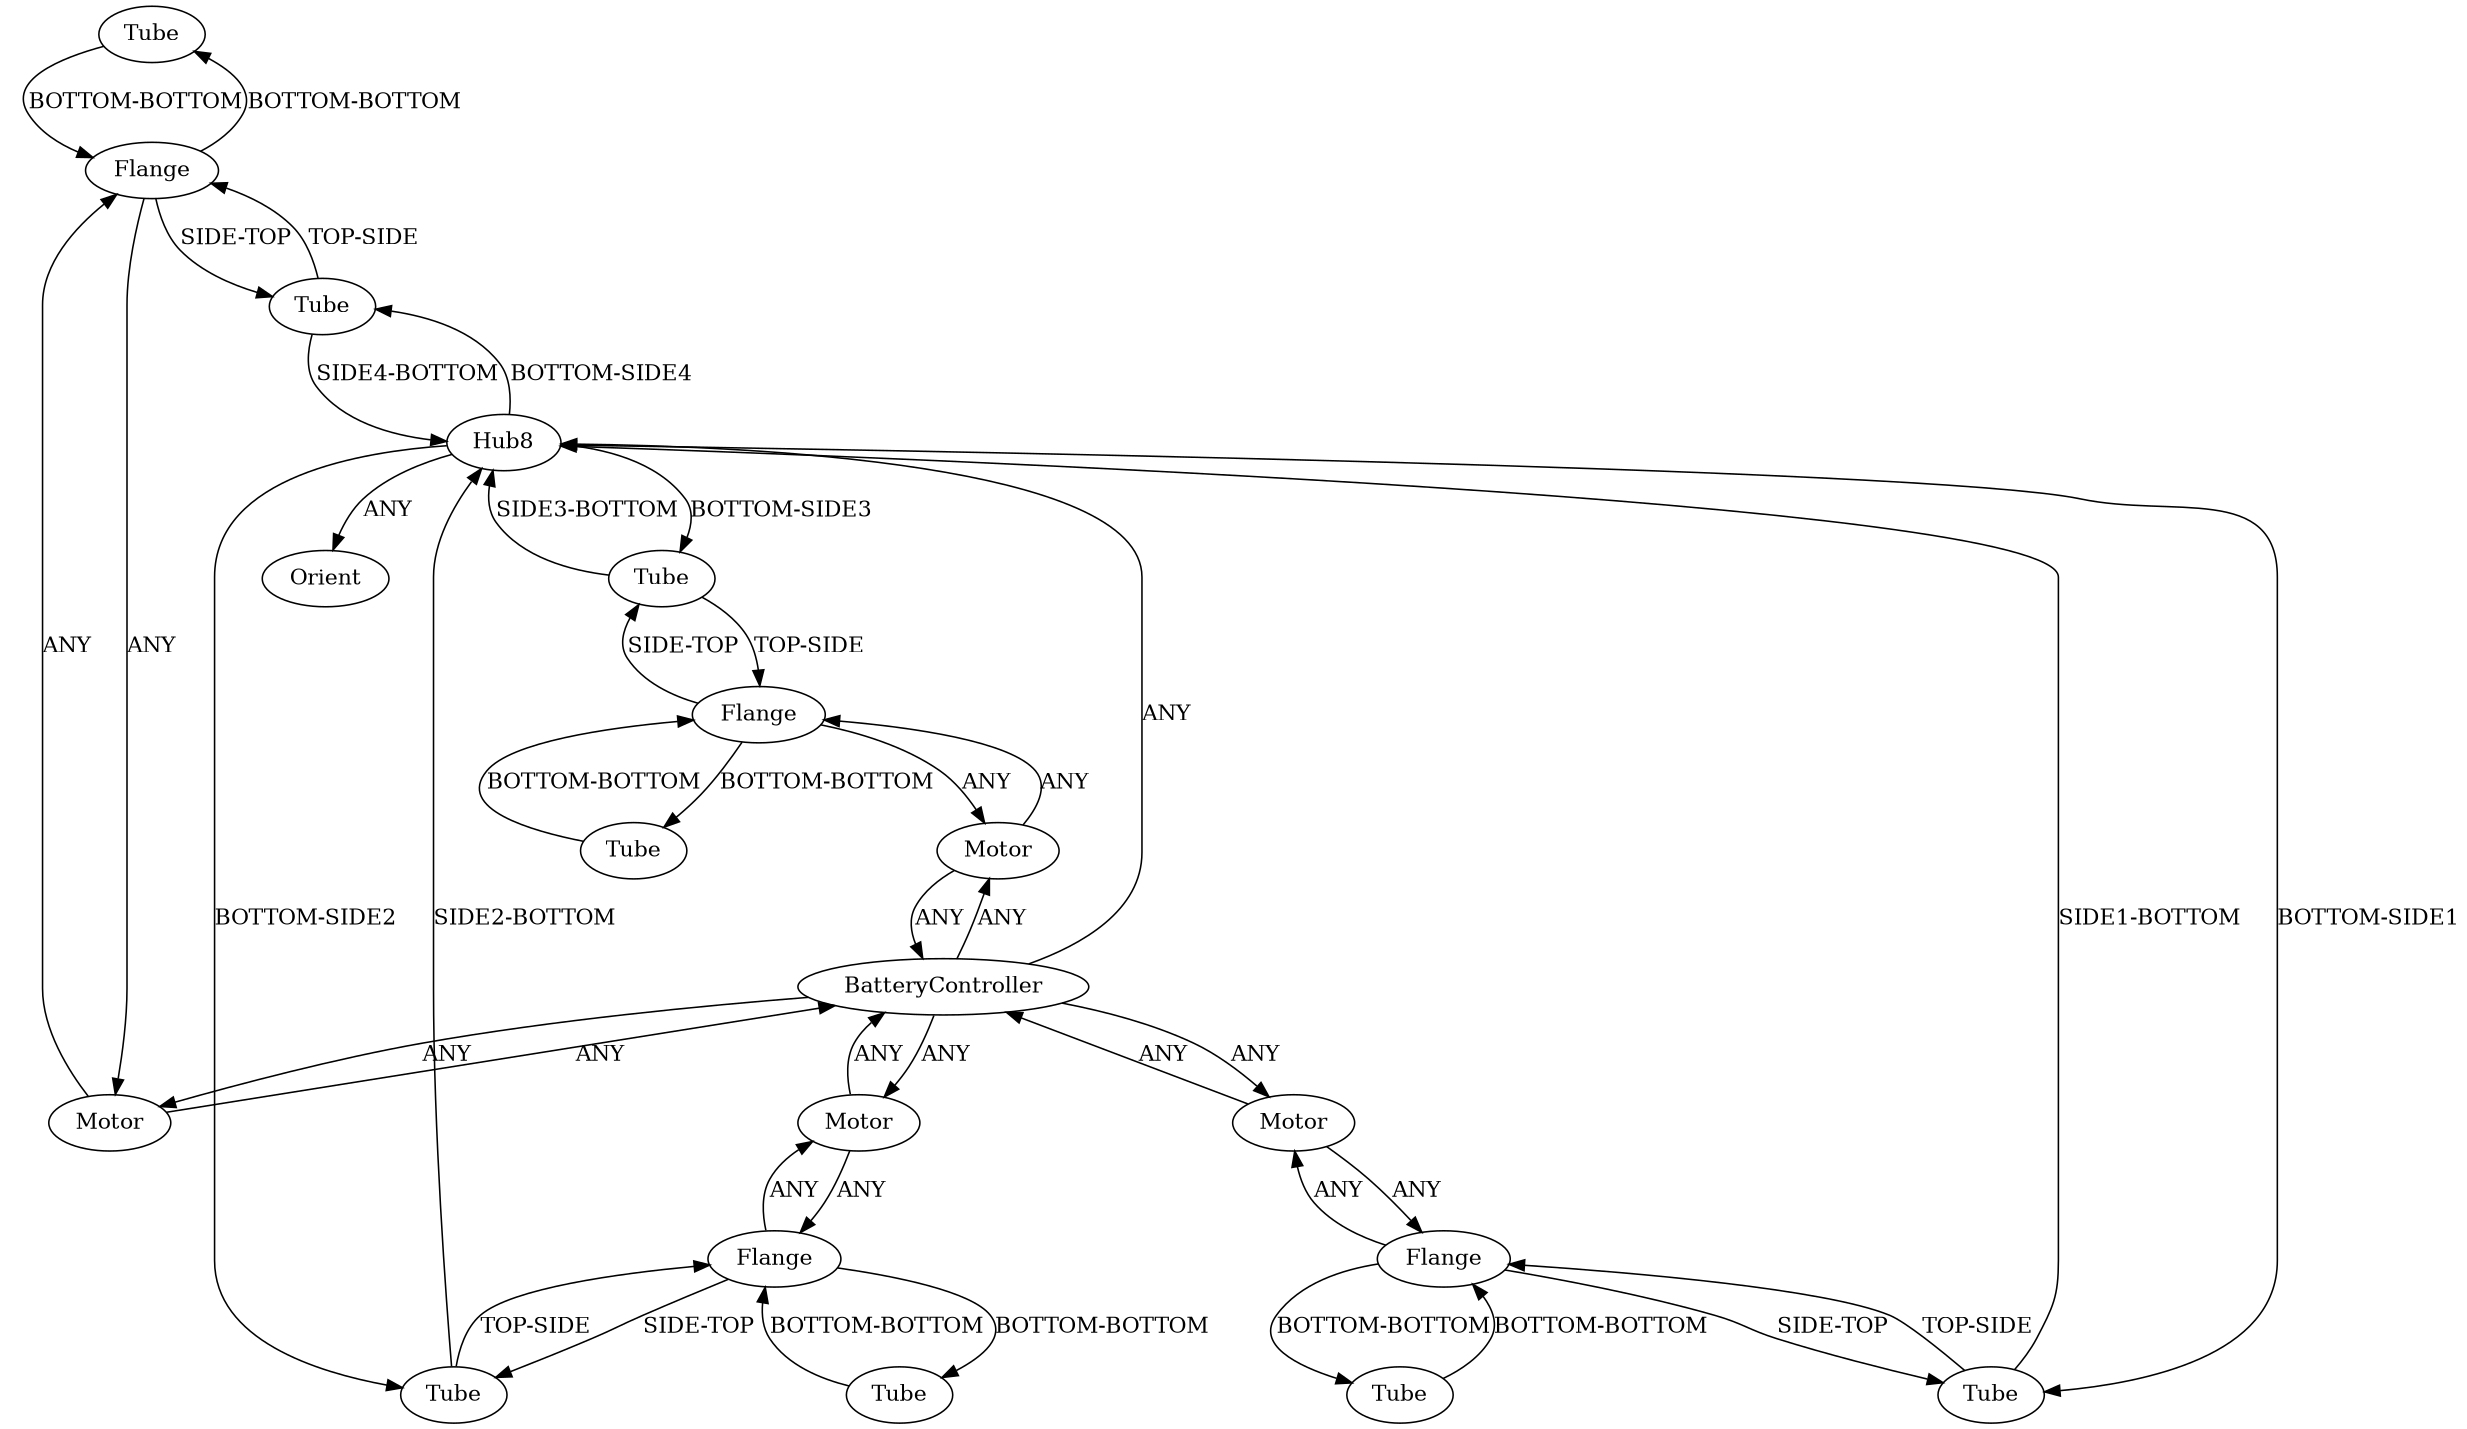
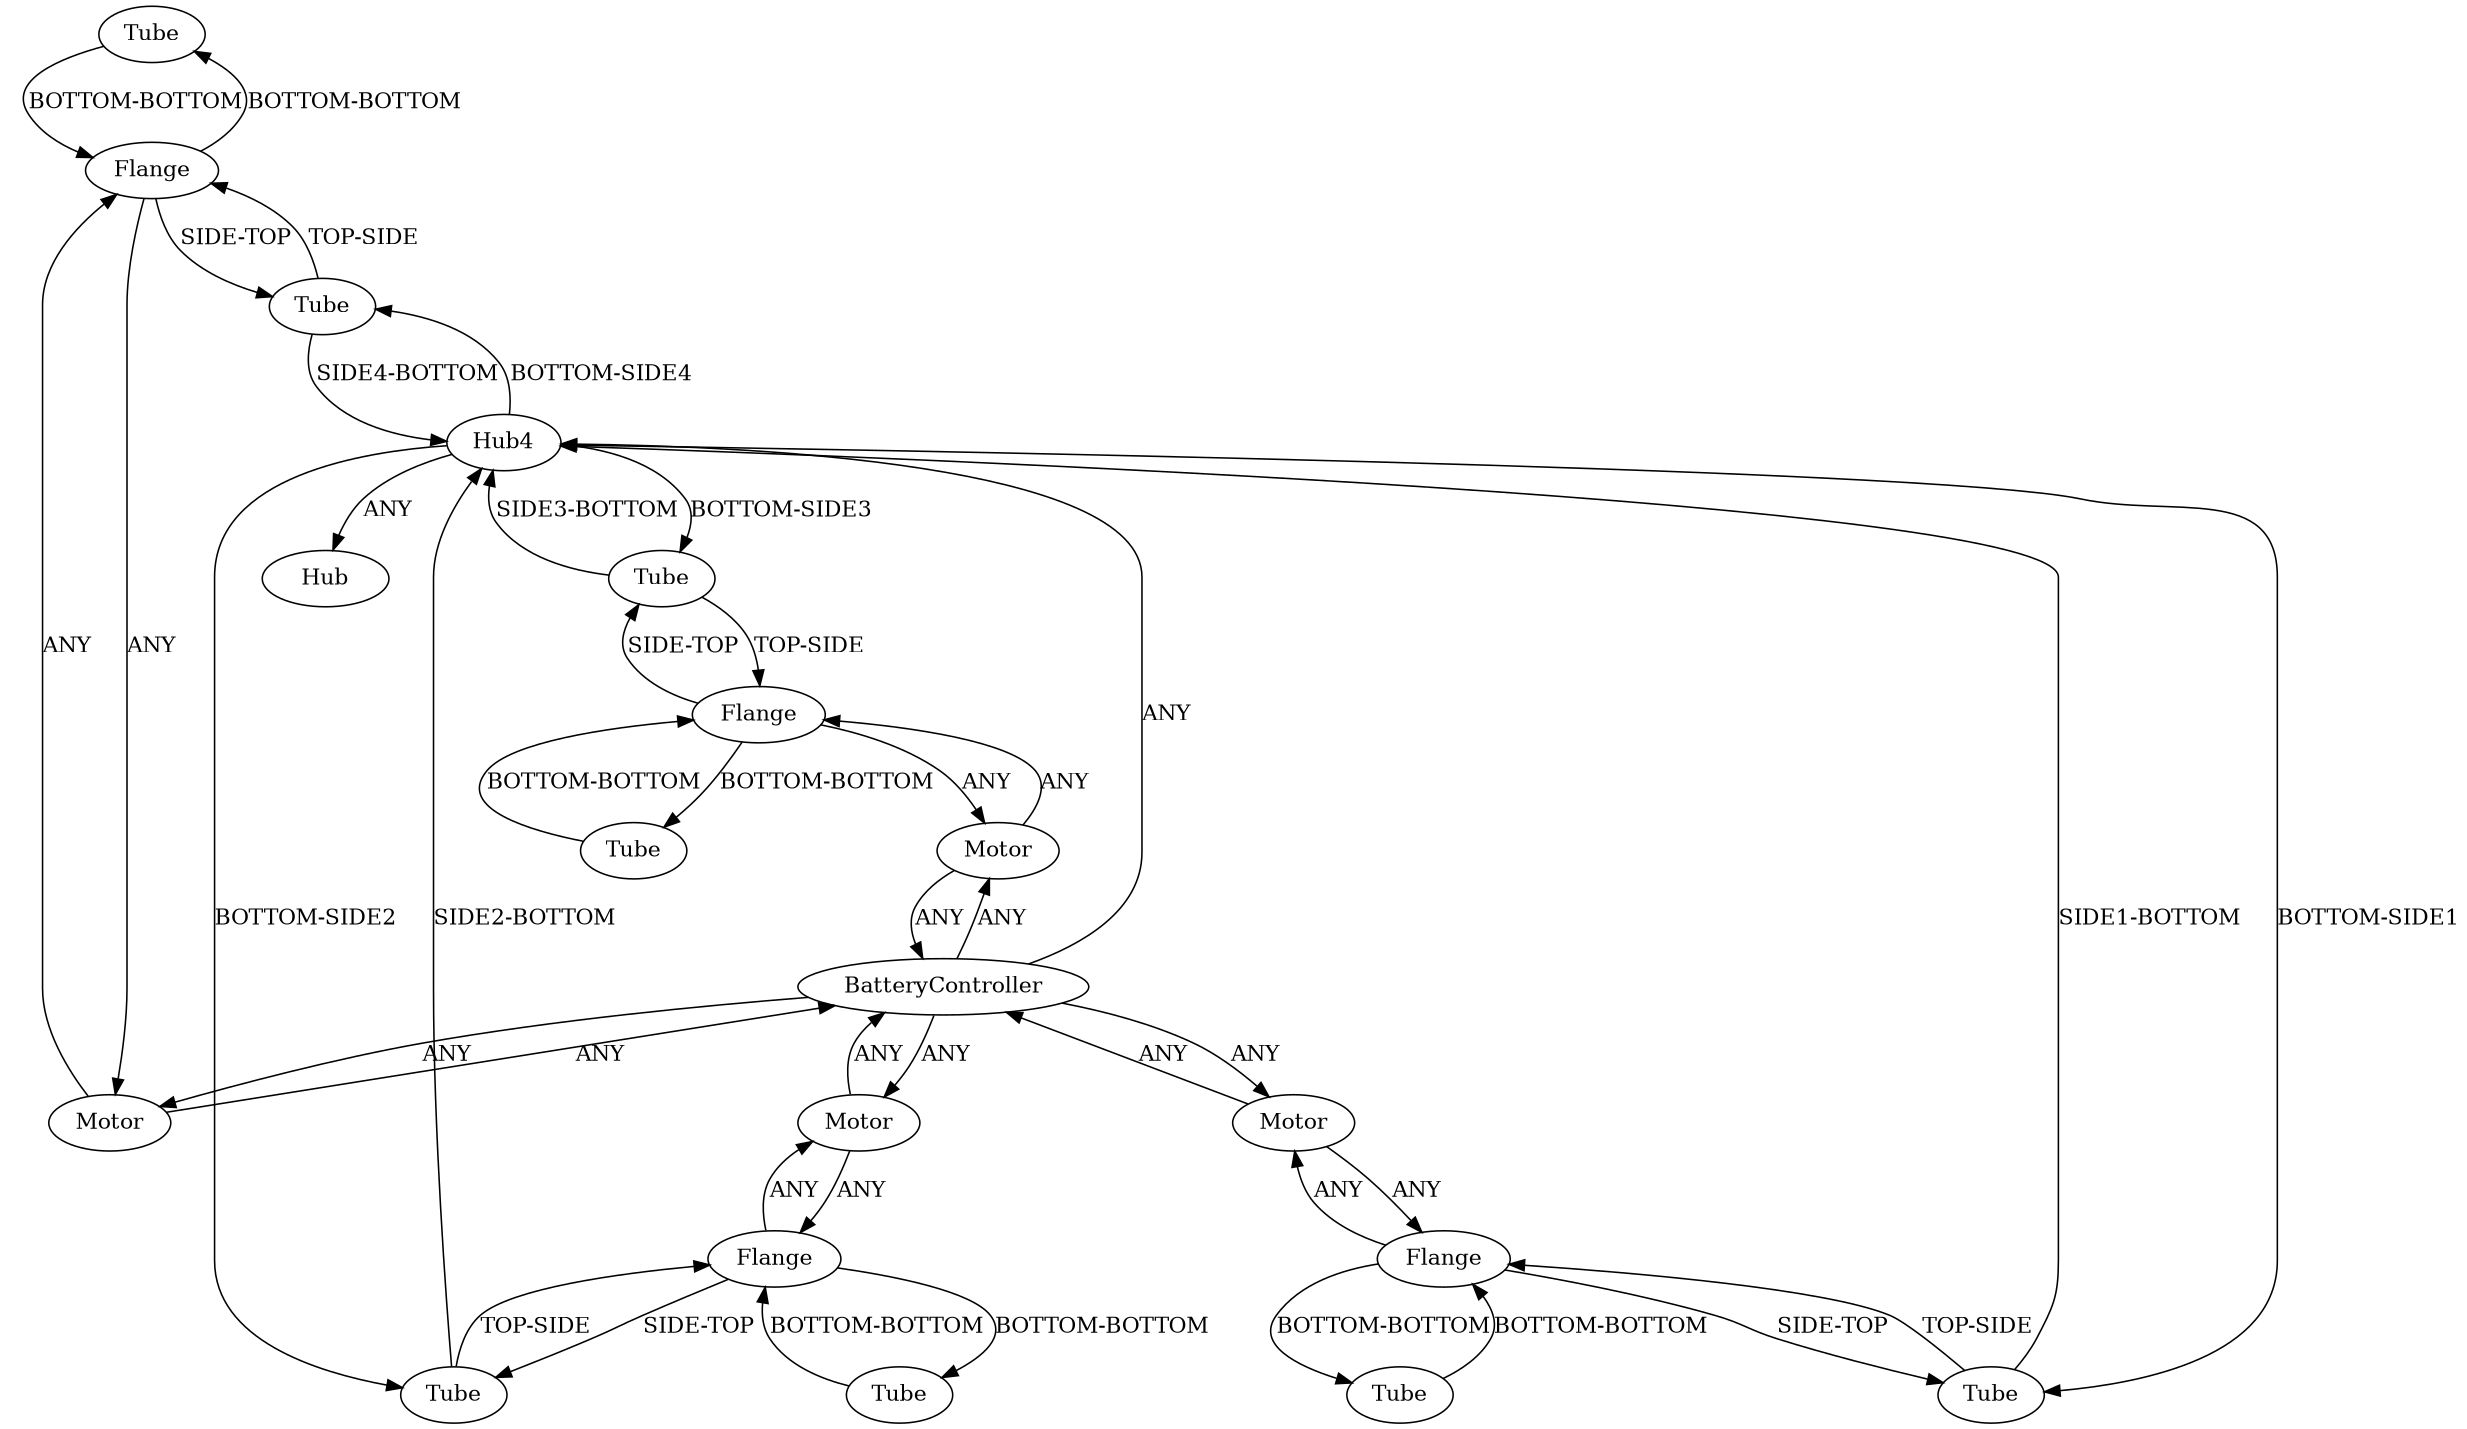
(504, 443) -> (504, 443)
(326, 579) -> (326, 579)
